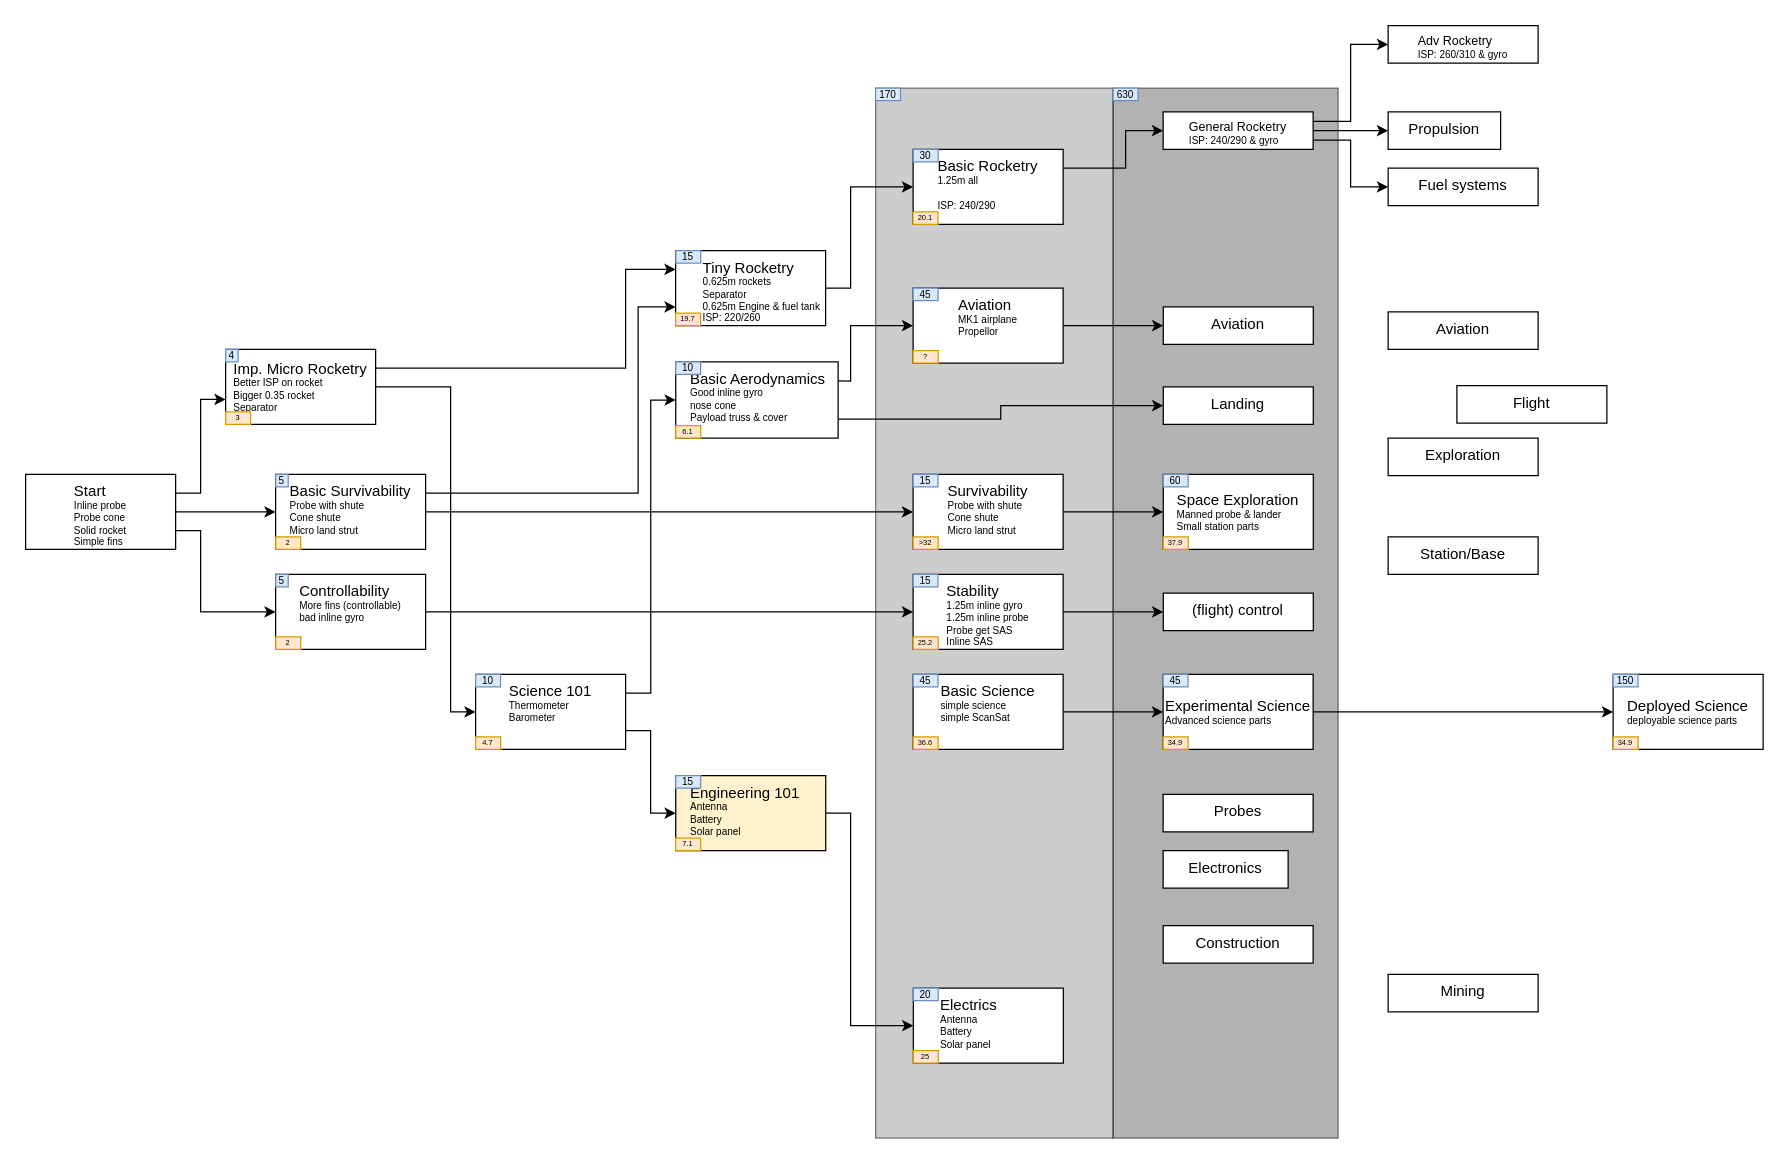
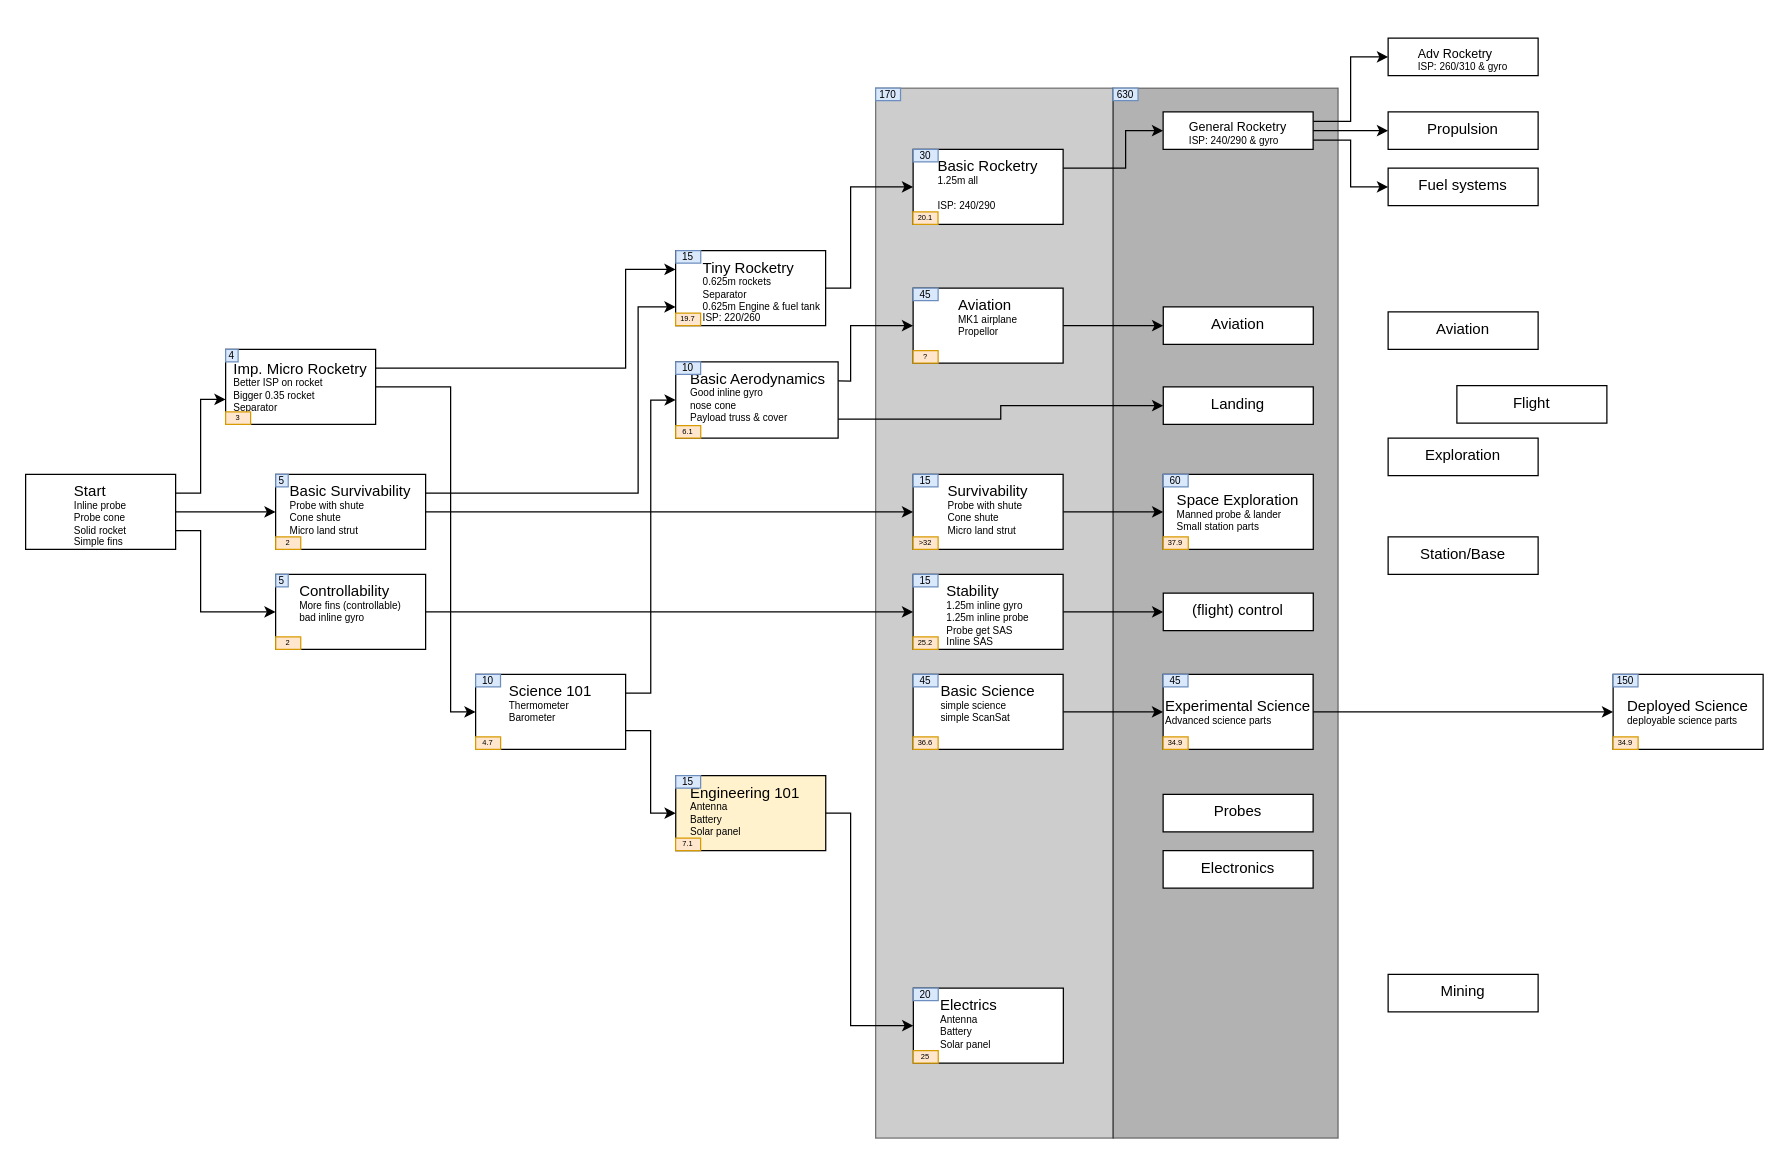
(1463, 44) -> (1463, 57)
(1444, 131) -> (1463, 131)
(1226, 869) -> (1238, 869)
(1238, 944) -> none
